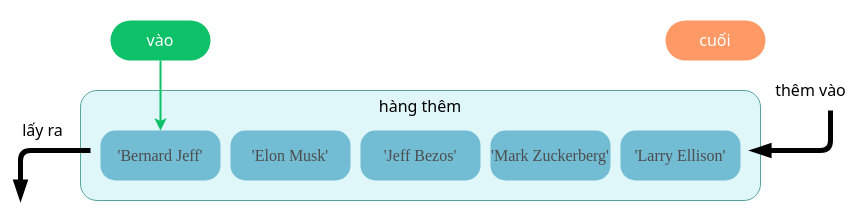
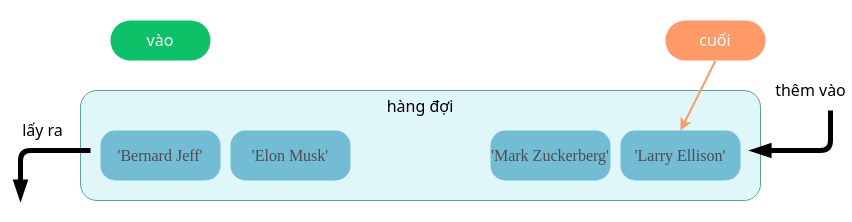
(161, 91) -> none
none -> (700, 92)
(421, 107) -> (421, 107)
(421, 156) -> none
